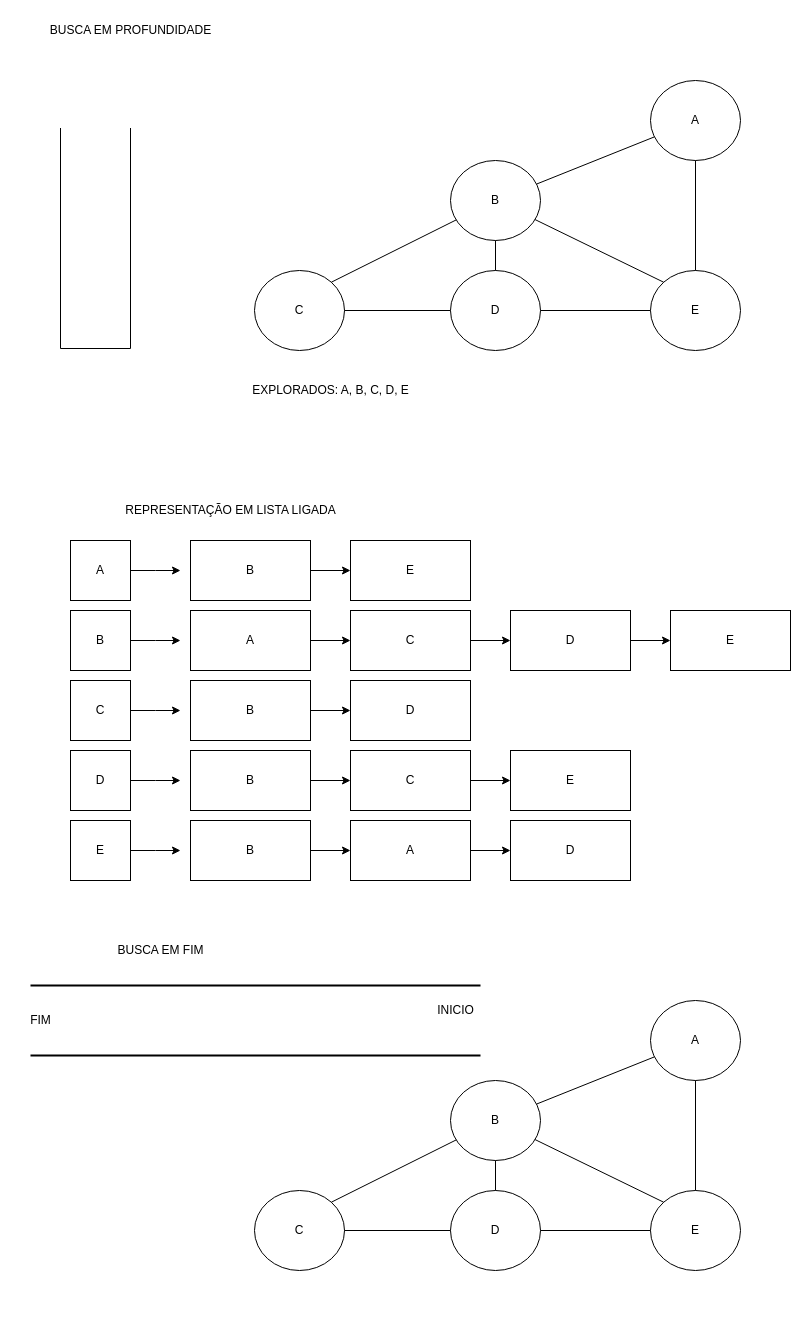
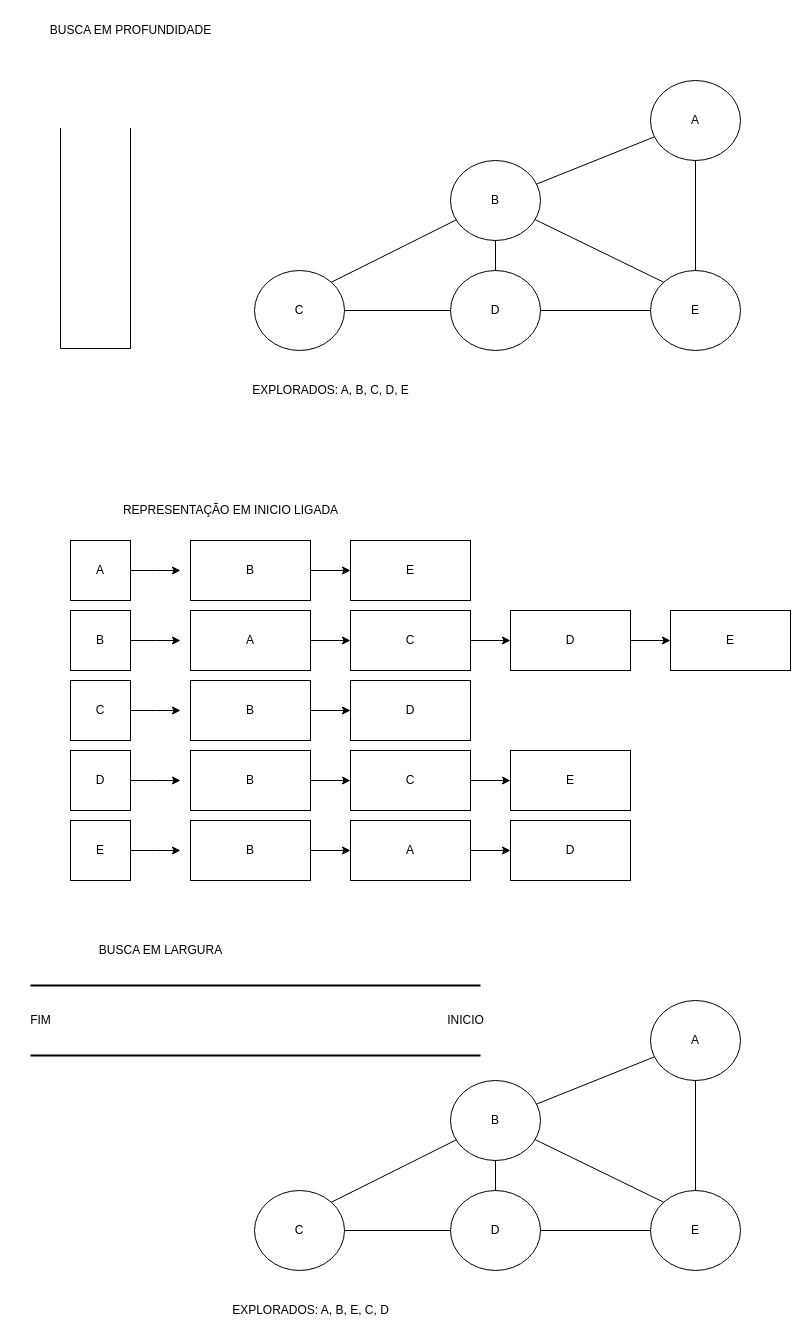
(231, 511) -> (231, 511)
(161, 951) -> (161, 951)
(456, 1011) -> (466, 1021)
none -> (311, 1311)
